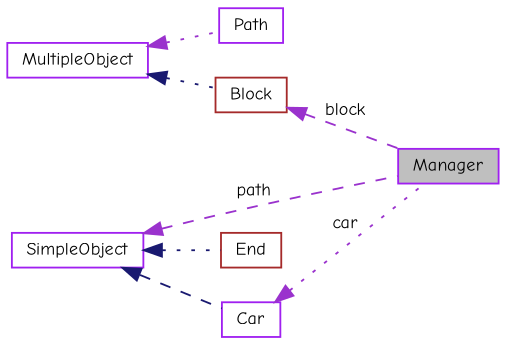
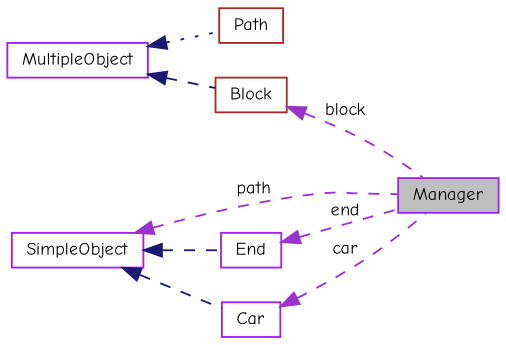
(251, 26) -> (251, 26)
(193, 37) -> (193, 37)
(191, 83) -> (191, 83)
none -> (349, 223)
(357, 237) -> (364, 260)
(192, 250) -> (192, 250)
(251, 250) -> (251, 250)
